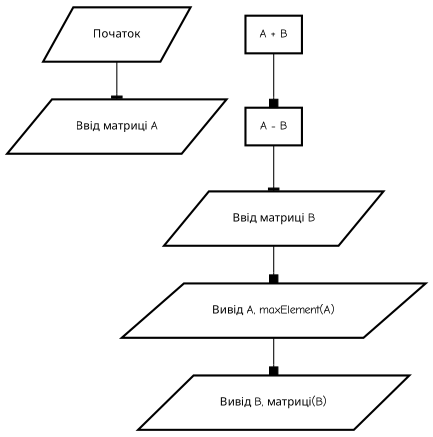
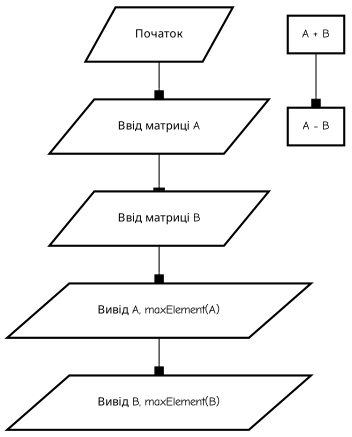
(117, 78) -> (159, 75)
(274, 166) -> (159, 170)
(274, 403) -> (159, 403)
